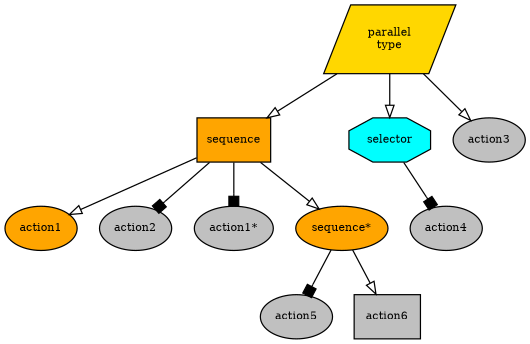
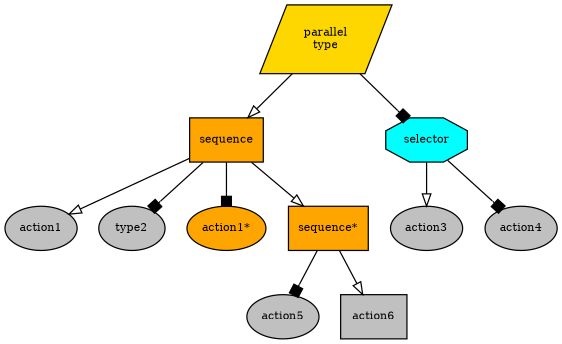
(390, 89) -> (379, 92)
(443, 93) -> (427, 178)
(41, 228) -> (41, 228)
(136, 228) -> (132, 228)
(234, 228) -> (226, 228)
(342, 228) -> (328, 228)
